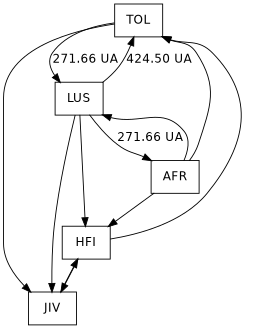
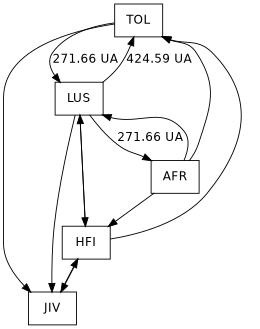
(160, 60) -> (160, 60)
none -> (83, 175)
